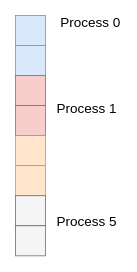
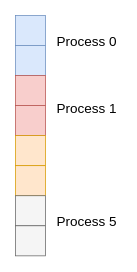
(90, 23) -> (87, 42)
